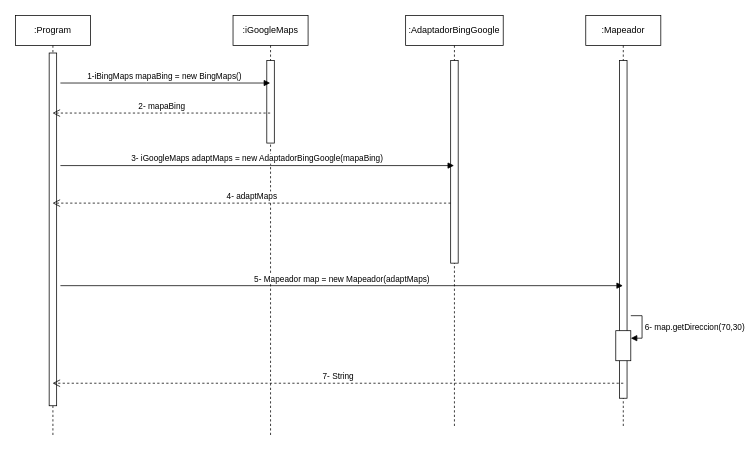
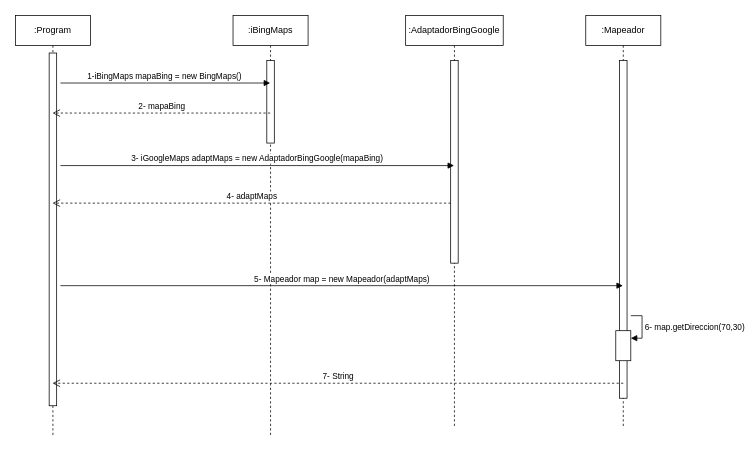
(270, 30) -> (270, 30)
